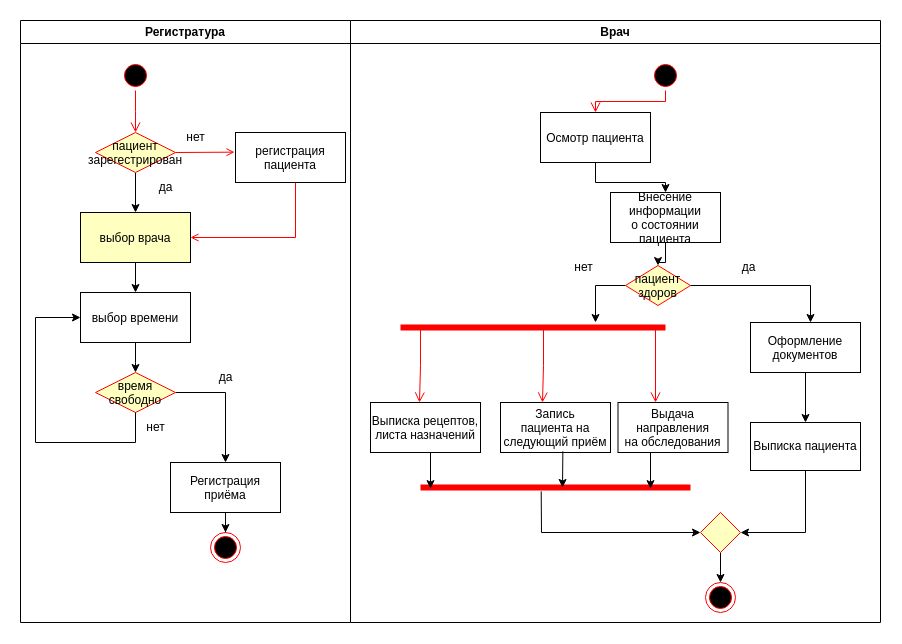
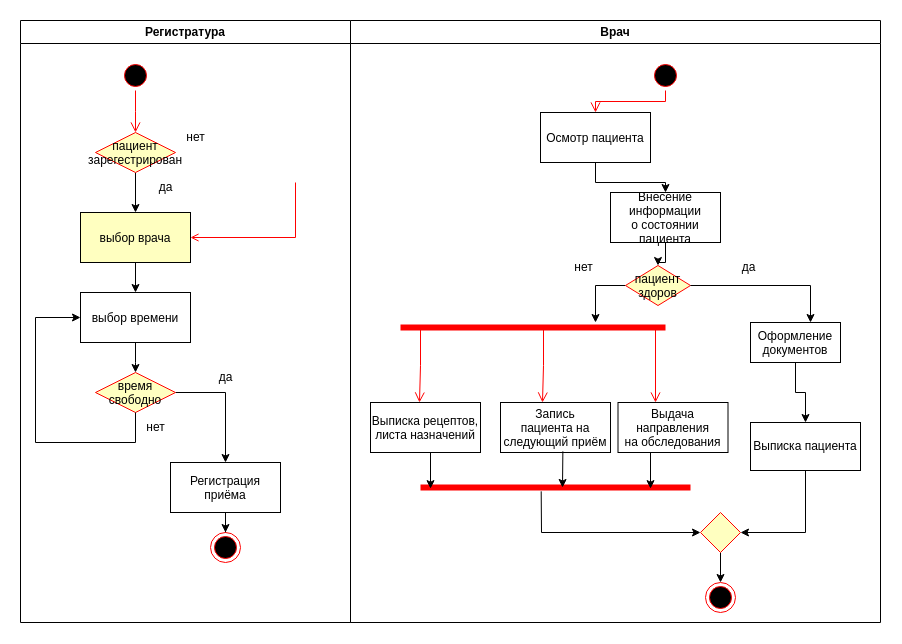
(204, 152) -> none
(291, 158) -> none
(806, 348) -> (796, 343)
